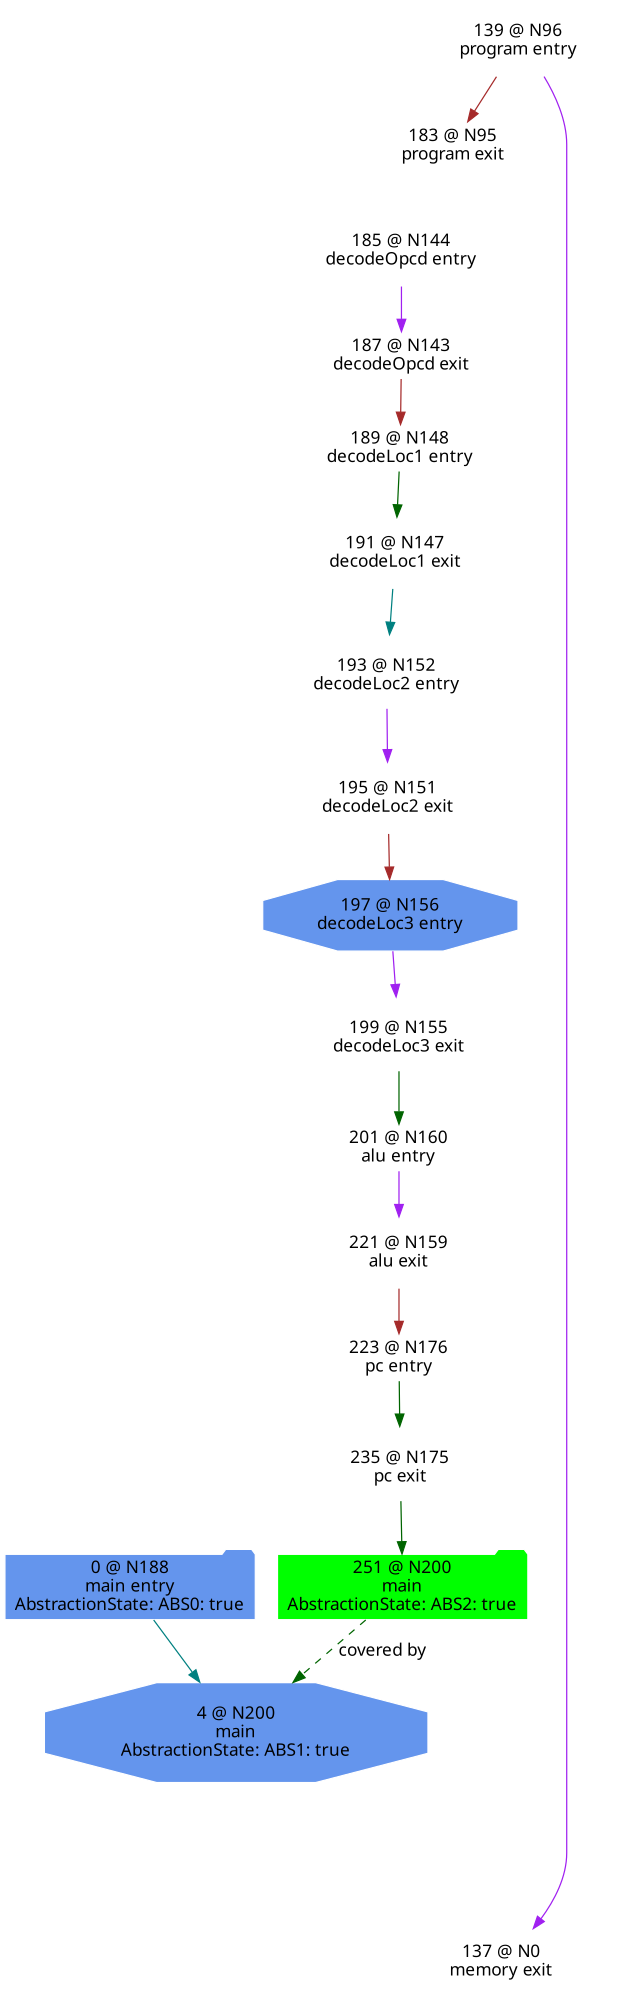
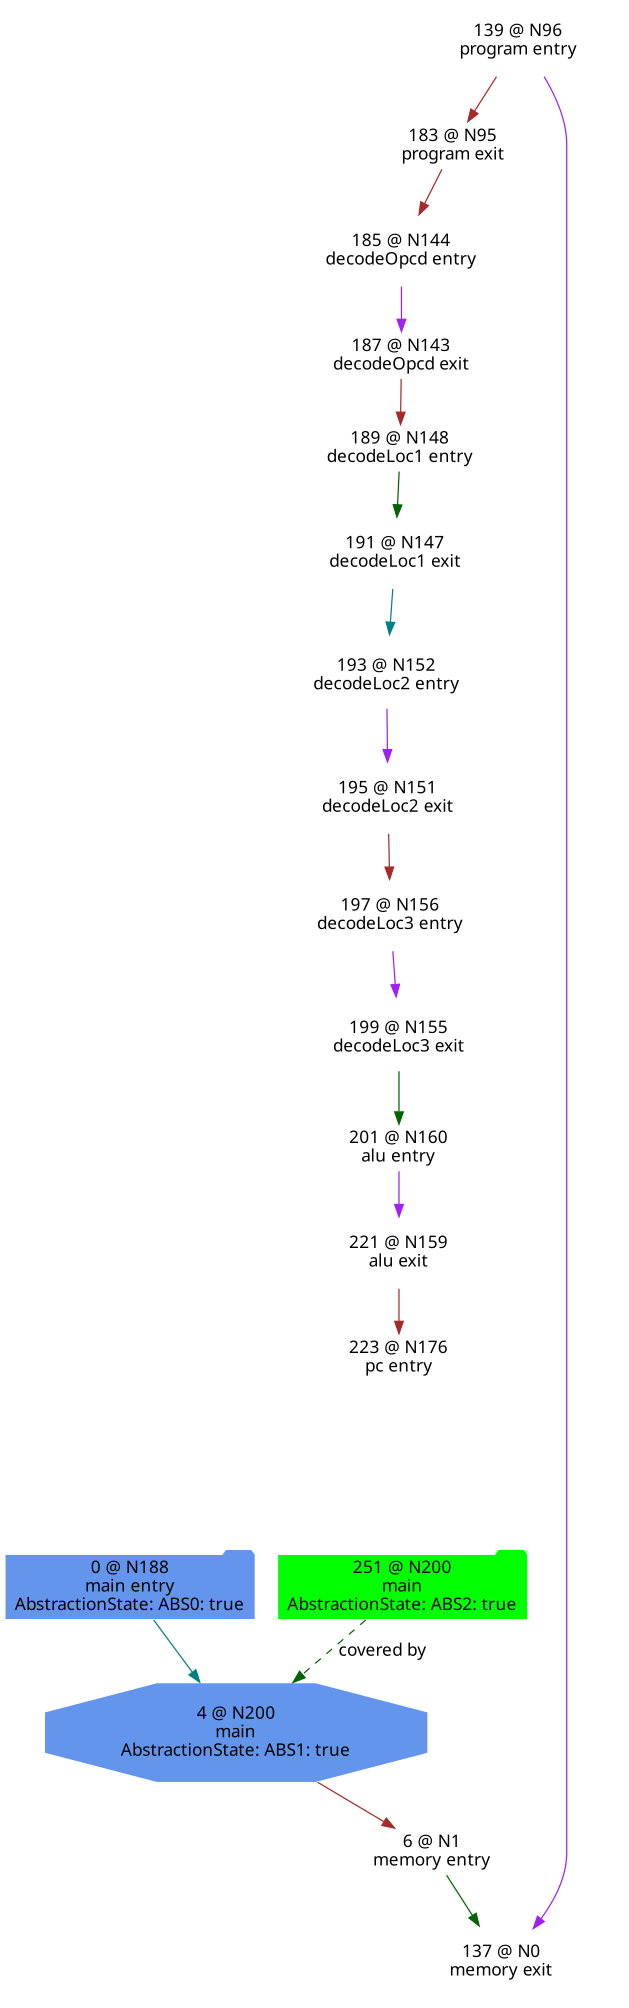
none -> (433, 186)
(390, 915) -> (390, 915)
(400, 1468) -> none
none -> (432, 1852)
